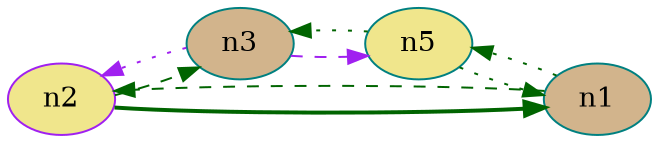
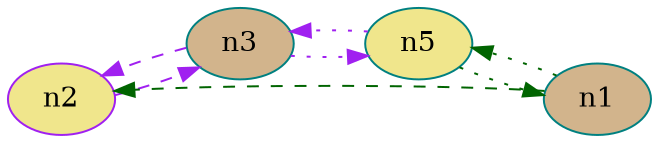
(339, 30) -> (339, 30)
(154, 57) -> (154, 57)
(319, 57) -> (319, 57)
(148, 86) -> (148, 86)
(319, 113) -> none
